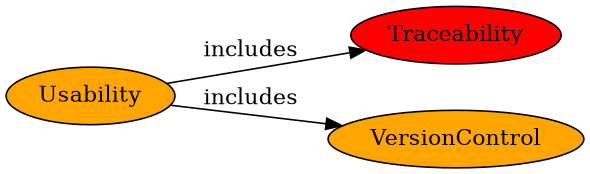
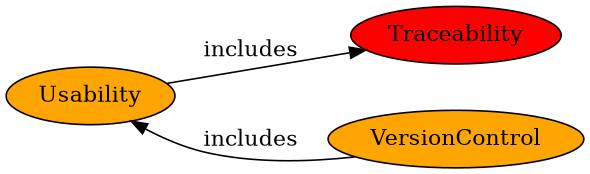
(248, 115) -> (248, 159)
